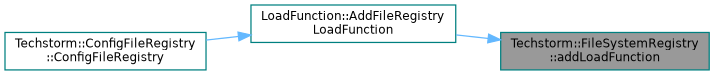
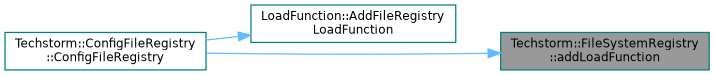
(472, 37) -> (347, 54)
